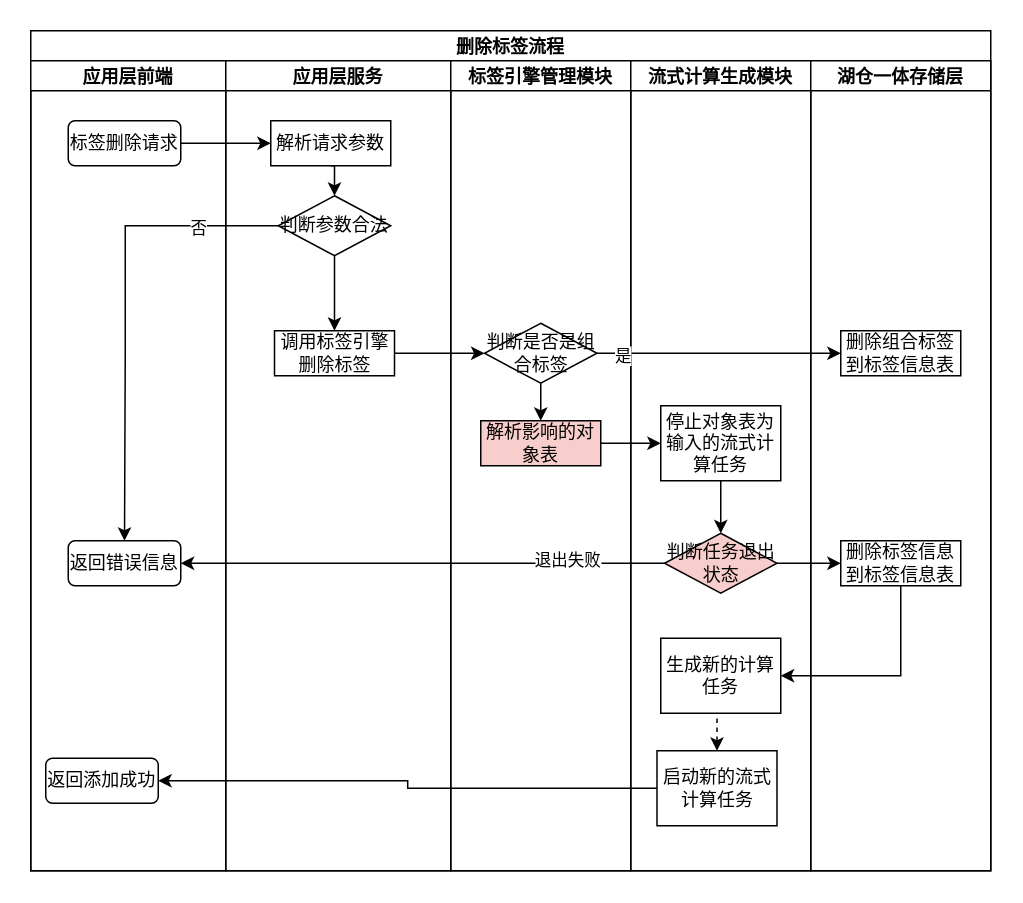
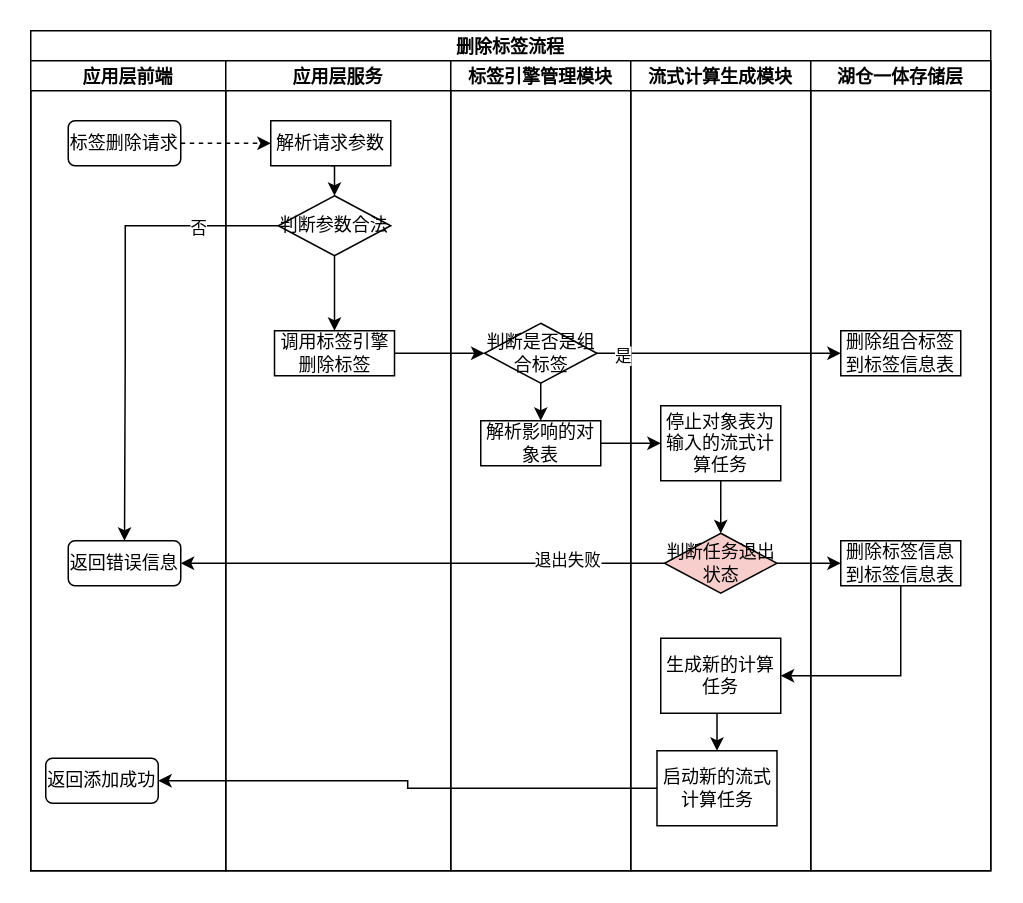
(222, 143) -> (222, 143)
(541, 443) -> (541, 443)
(717, 725) -> (717, 725)
